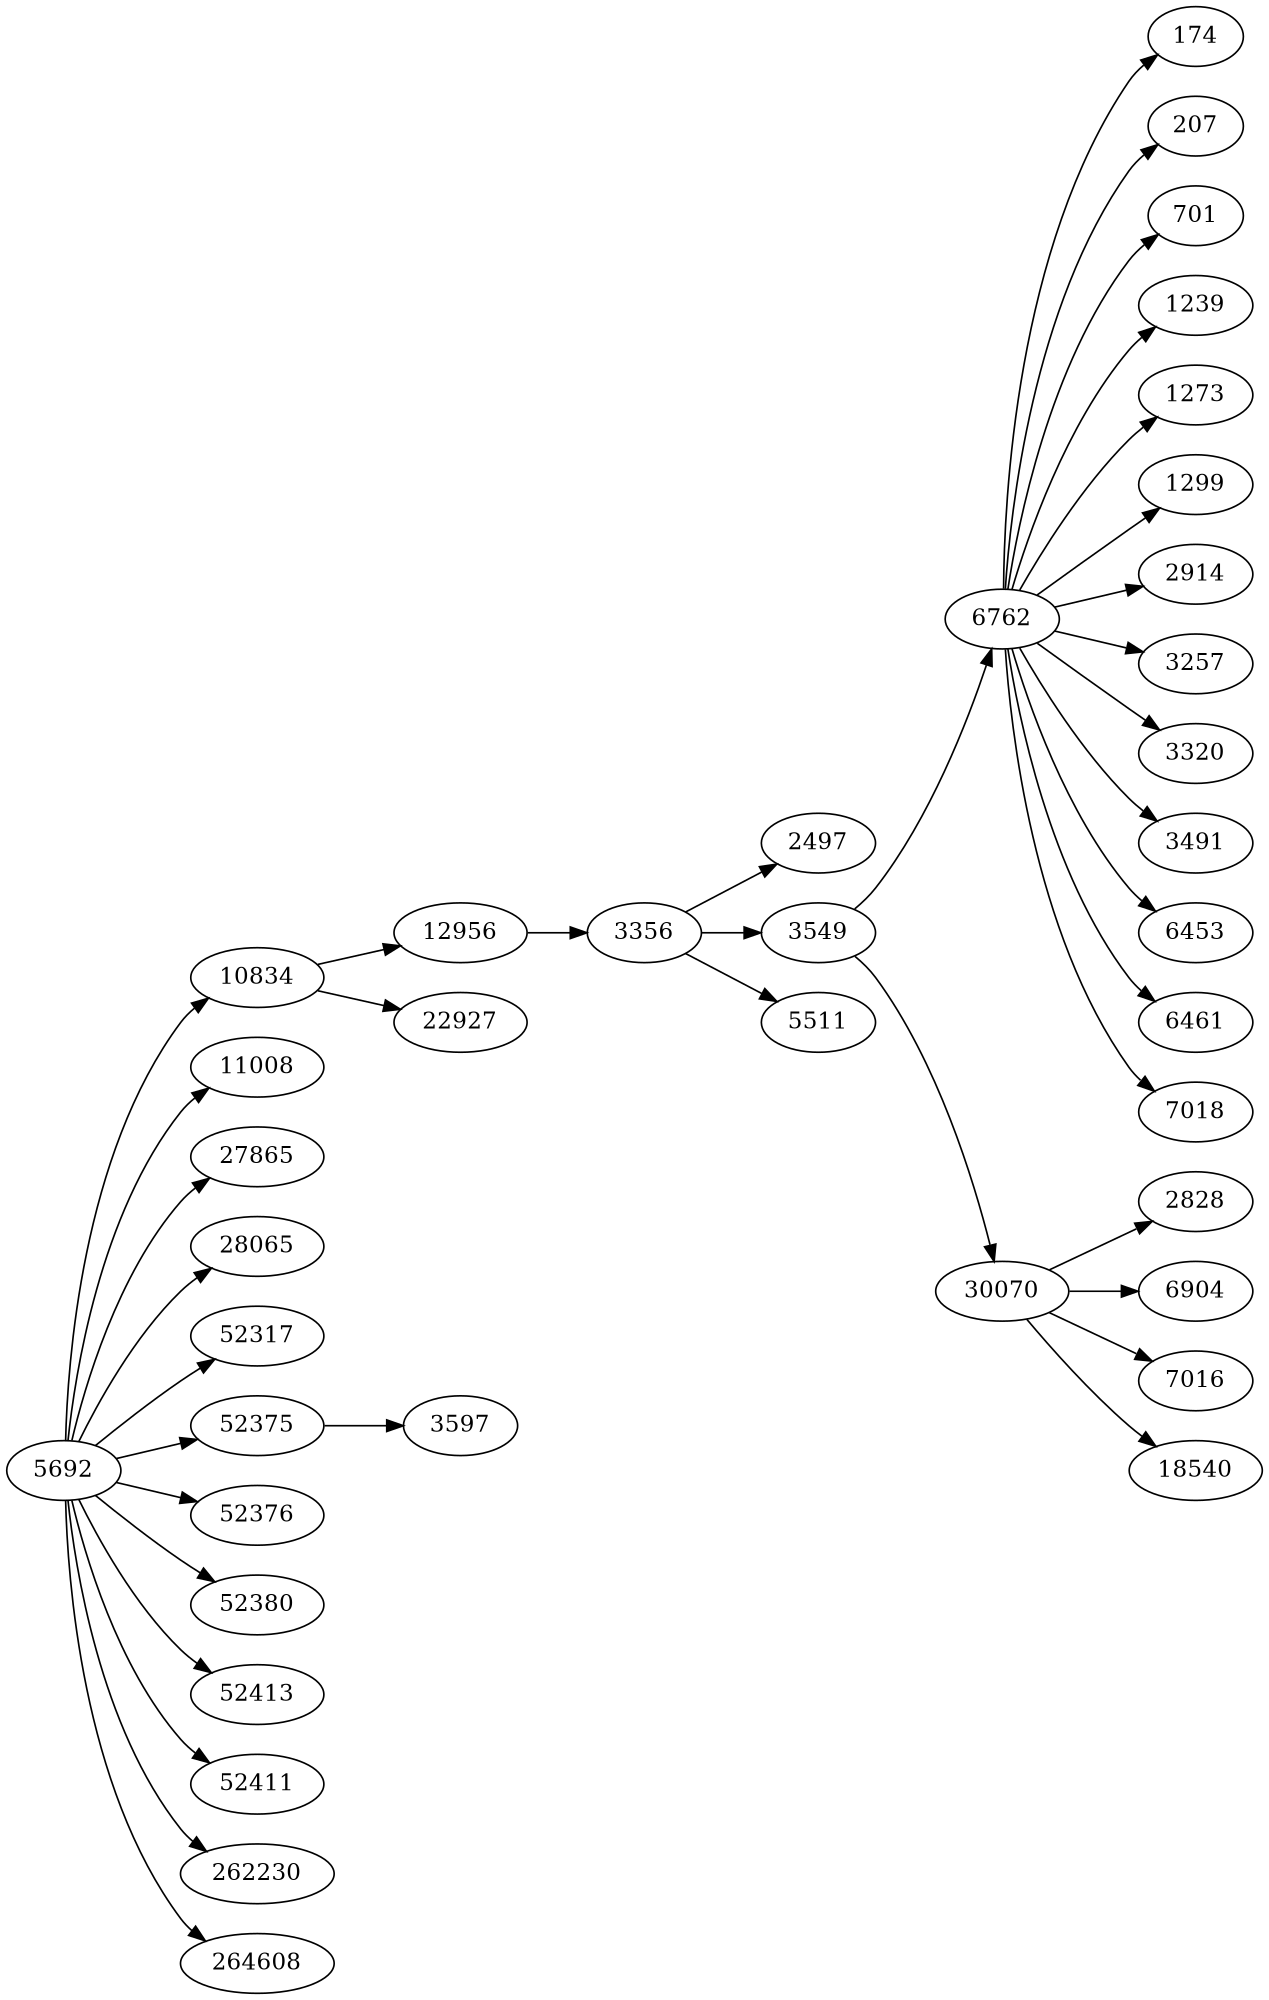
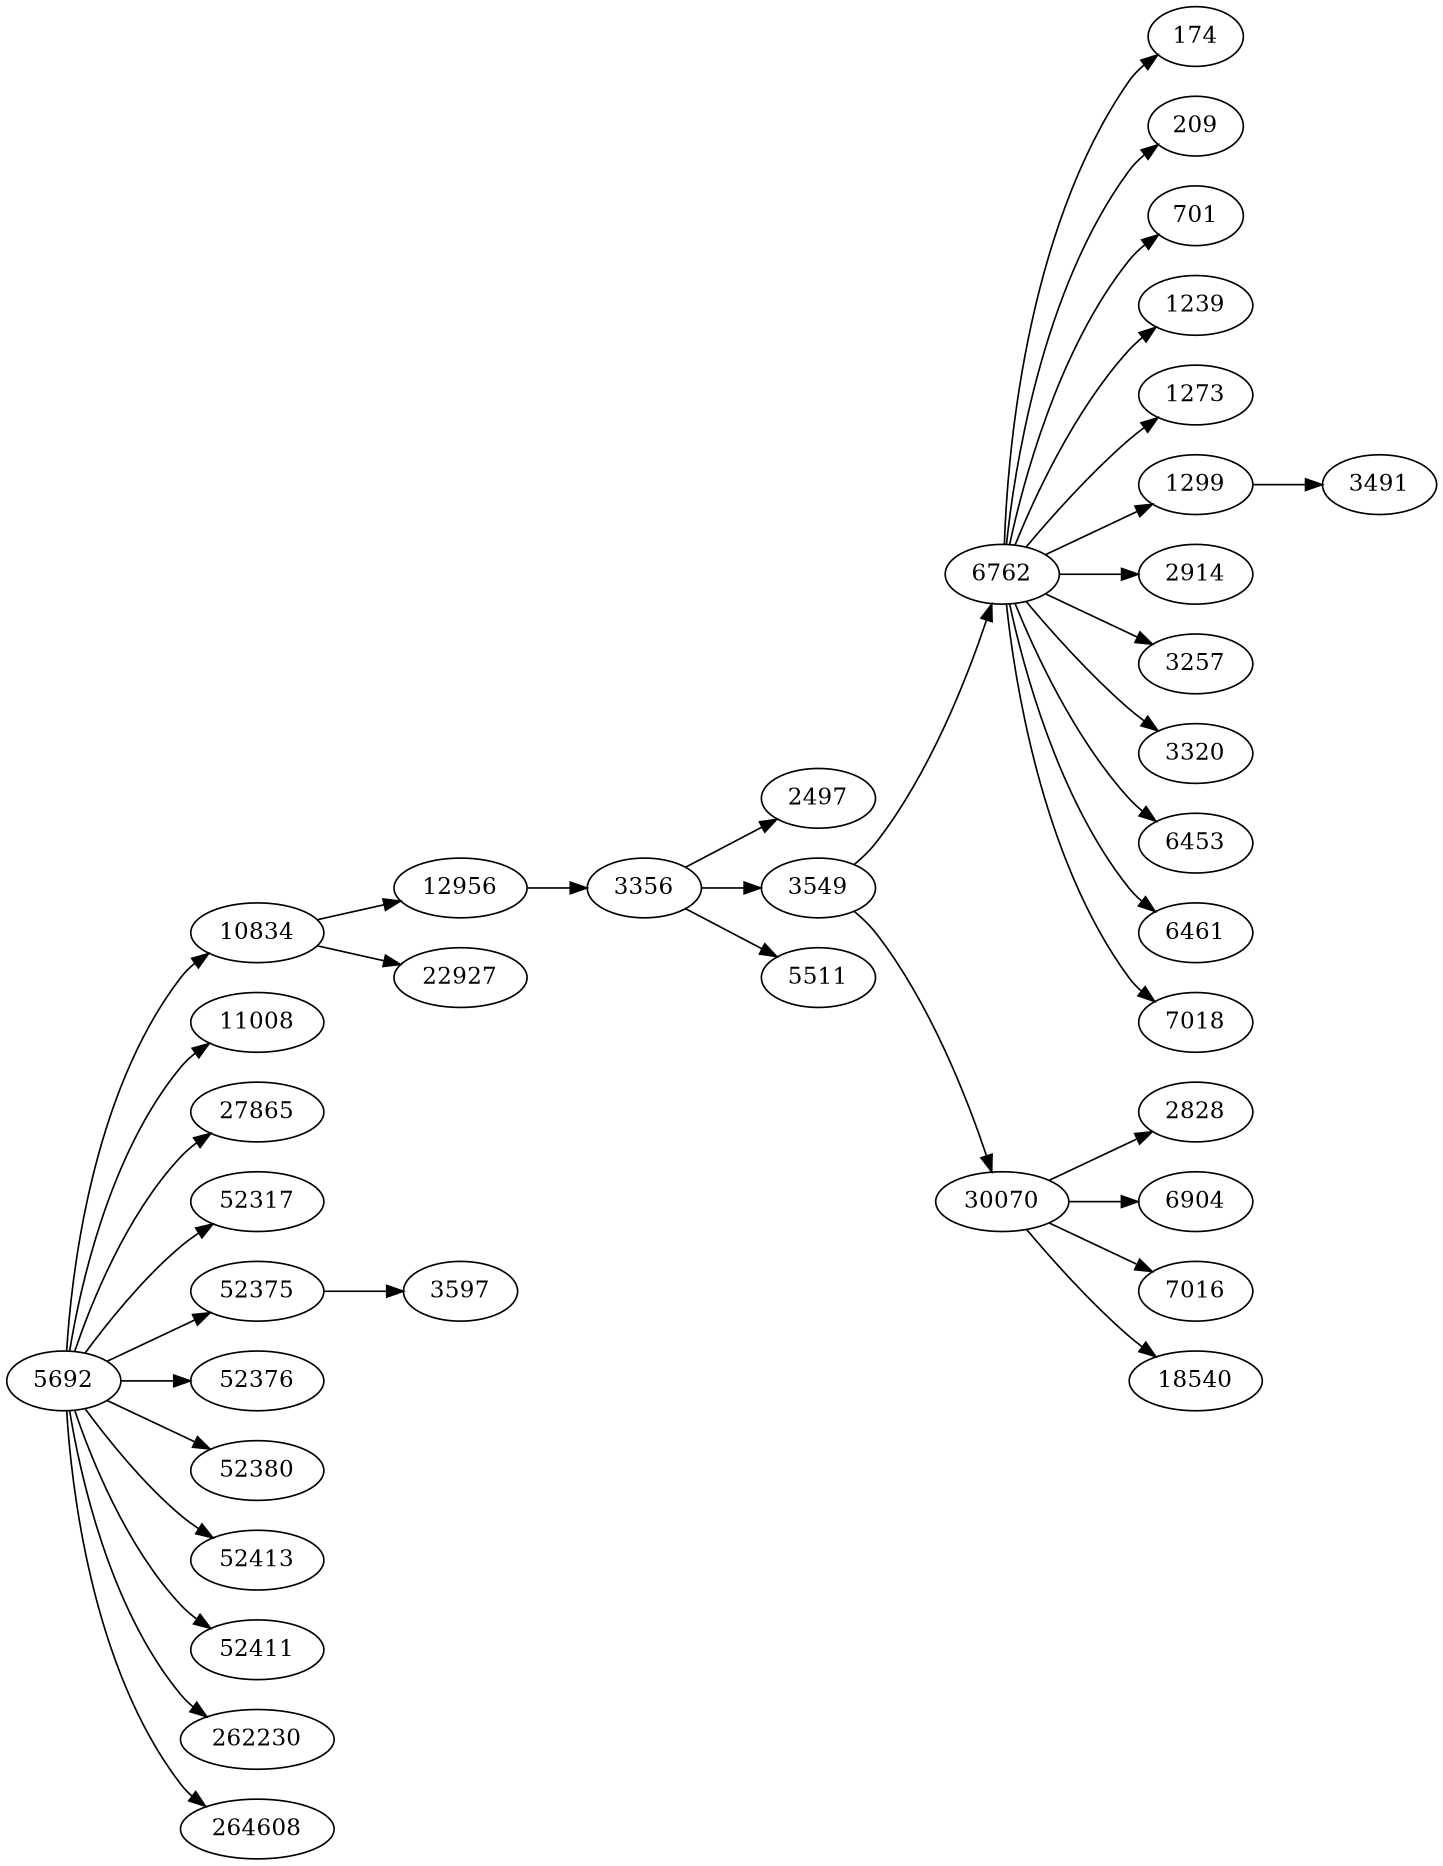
(1196, 126) -> (1196, 126)
(1075, 735) -> (1279, 485)
(257, 1246) -> none
